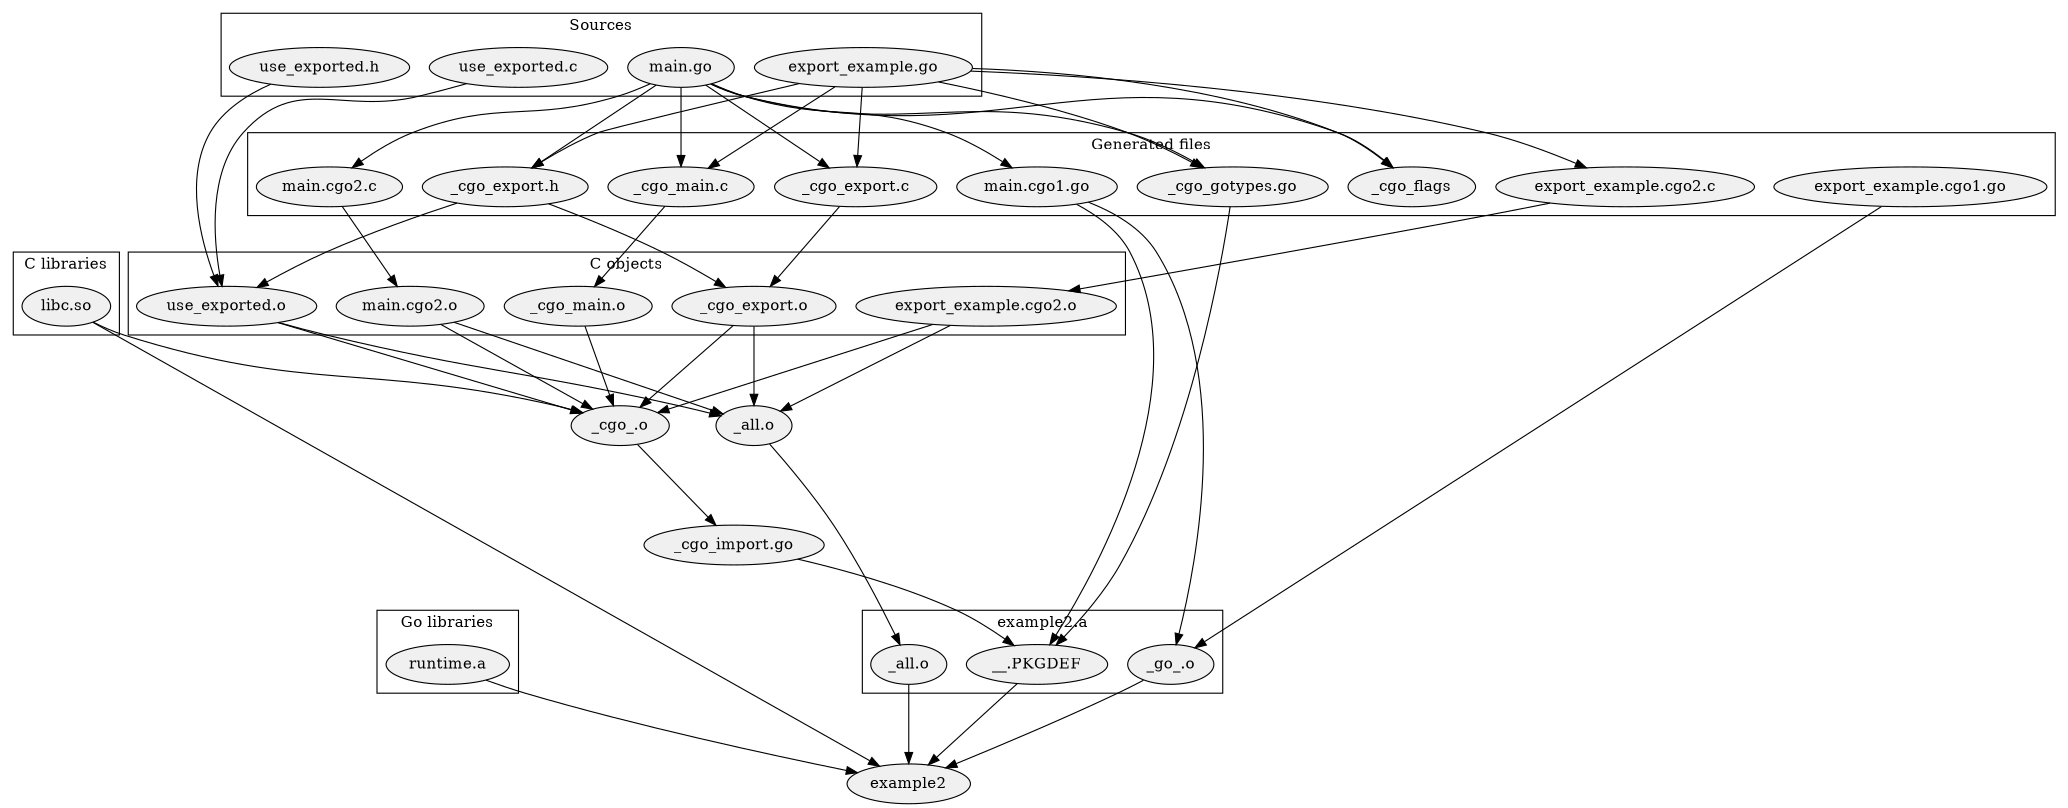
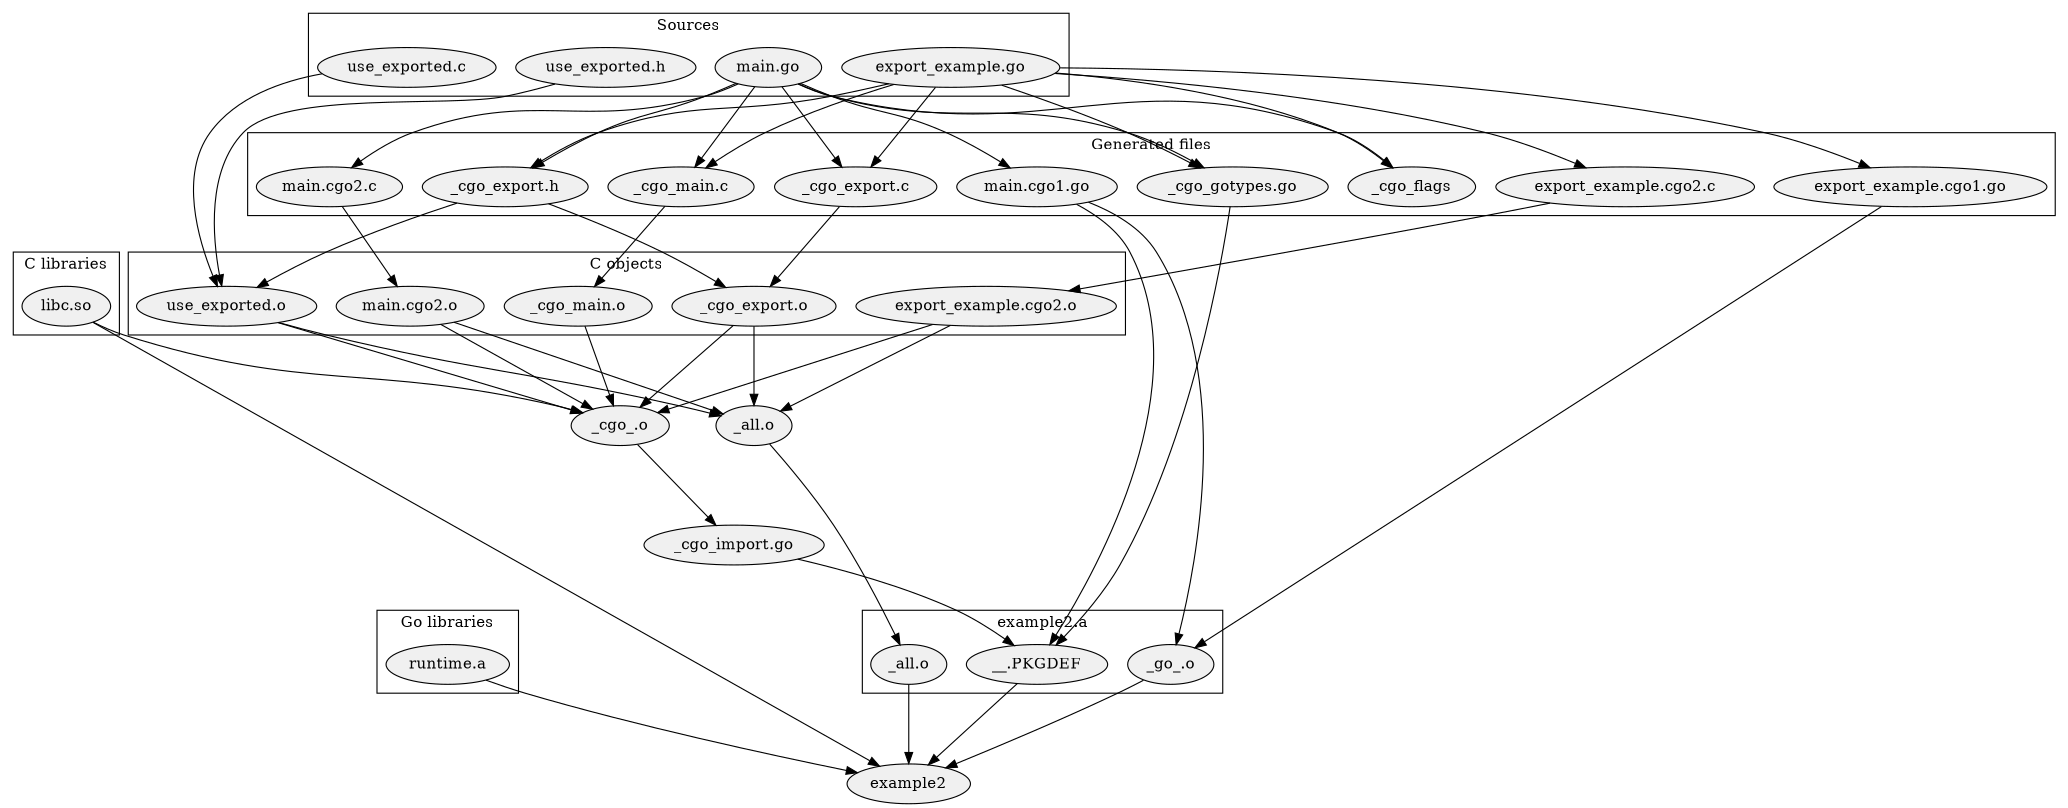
none -> (1464, 88)
